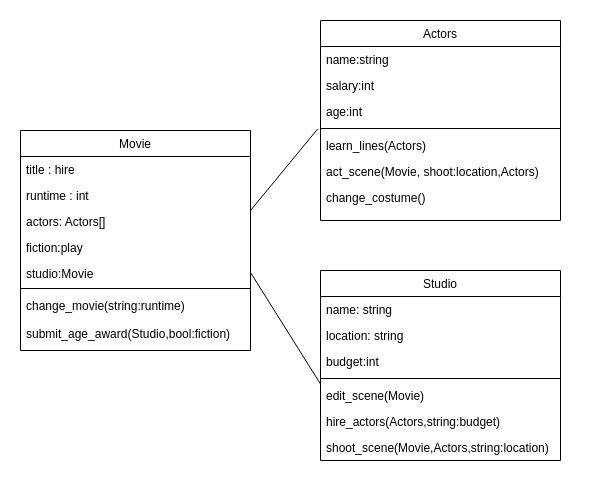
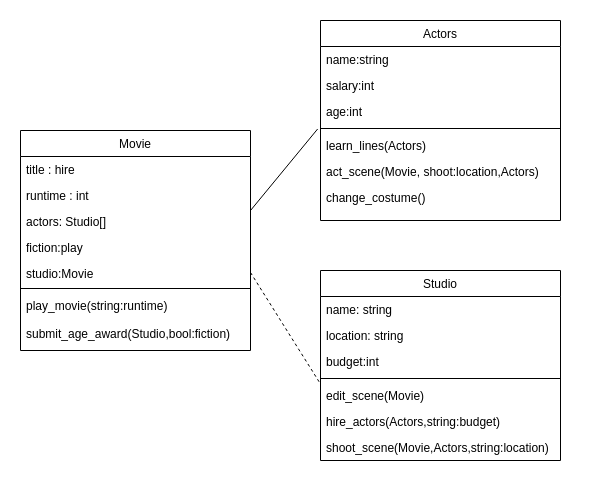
(77, 222) -> (75, 222)
(114, 306) -> (106, 306)
(285, 327) -> (285, 327)
